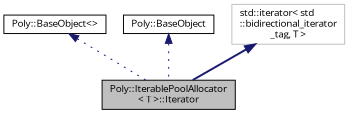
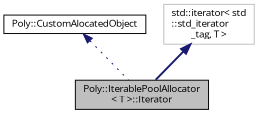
(55, 24) -> none
(169, 24) -> (75, 24)
(288, 24) -> (209, 24)
